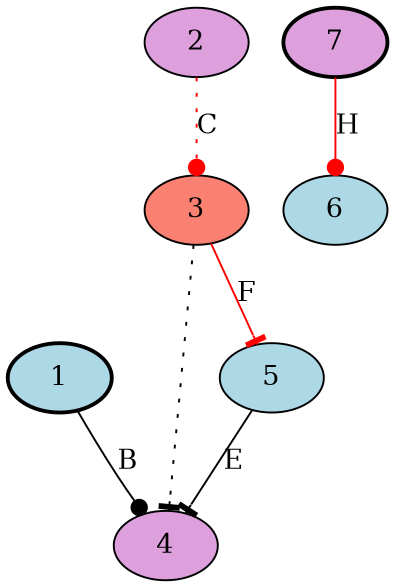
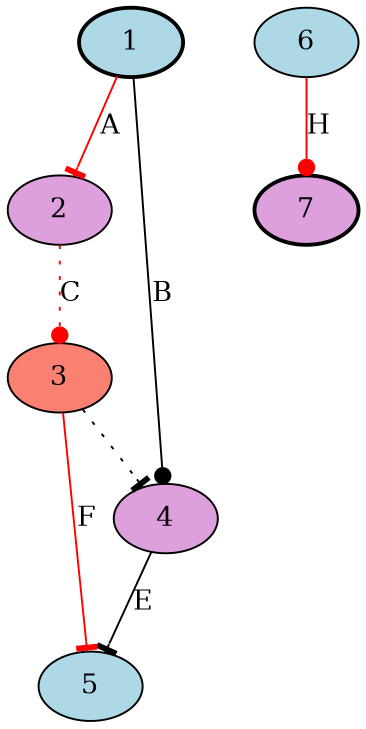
(335, 118) -> (307, 118)
none -> (98, 121)
(222, 457) -> (130, 598)
